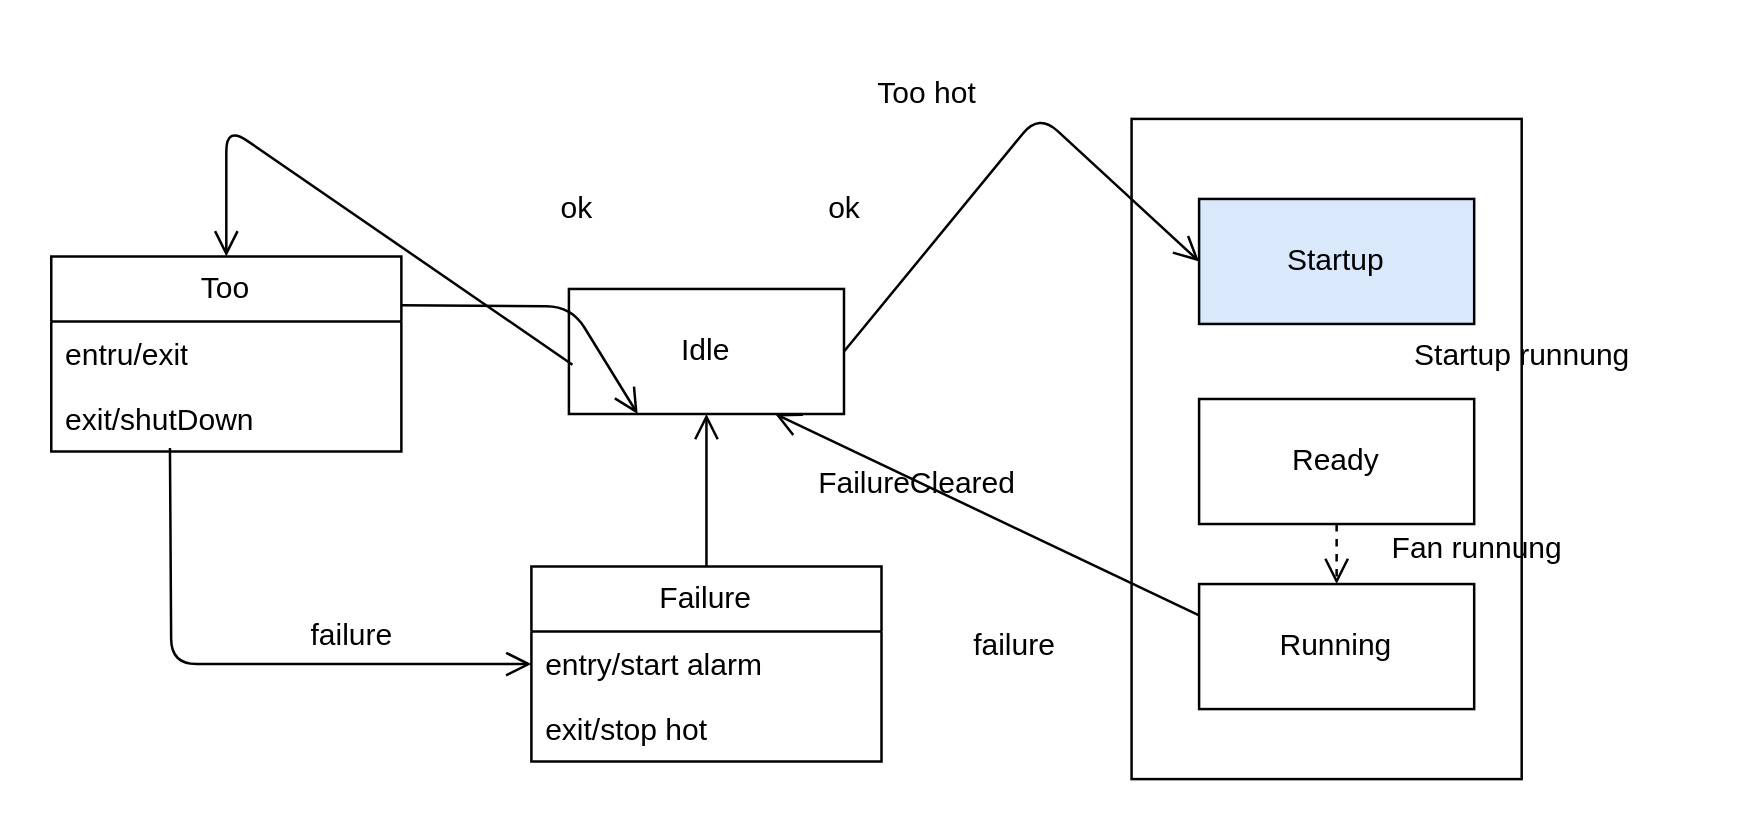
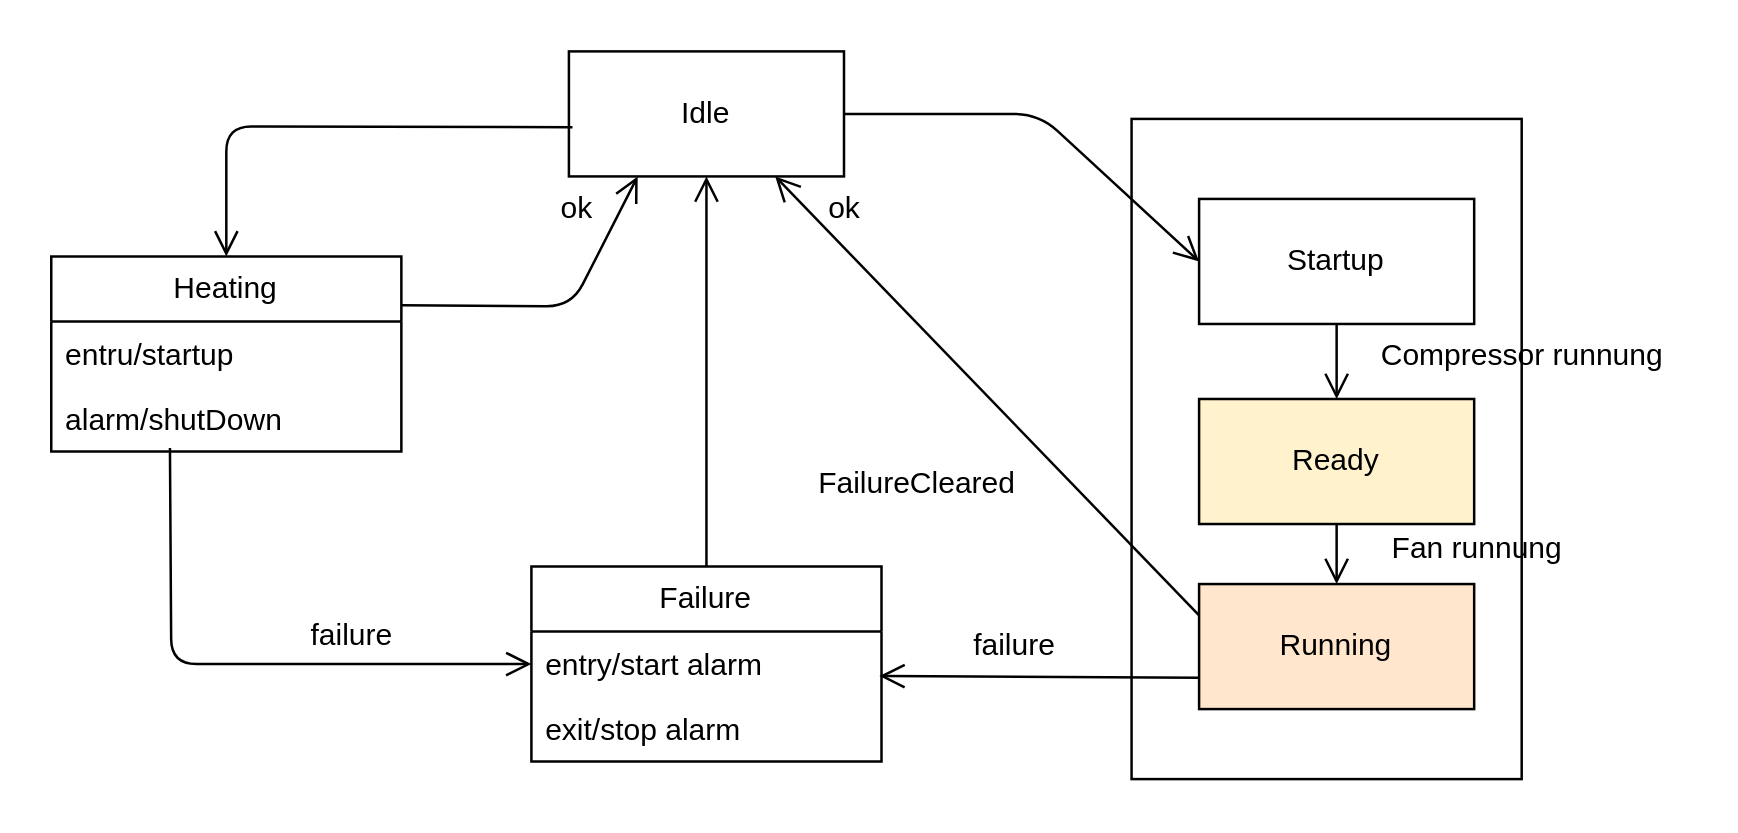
(925, 94) -> none
(1336, 261) -> (1336, 261)
(226, 289) -> (226, 289)
(706, 351) -> (706, 114)
(1523, 356) -> (1523, 356)
(146, 357) -> (175, 357)
none -> (1336, 358)
(172, 422) -> (180, 422)
(1336, 461) -> (1336, 461)
(1336, 554) -> (1336, 554)
(1336, 646) -> (1336, 646)
none -> (1042, 677)
(648, 732) -> (661, 732)
